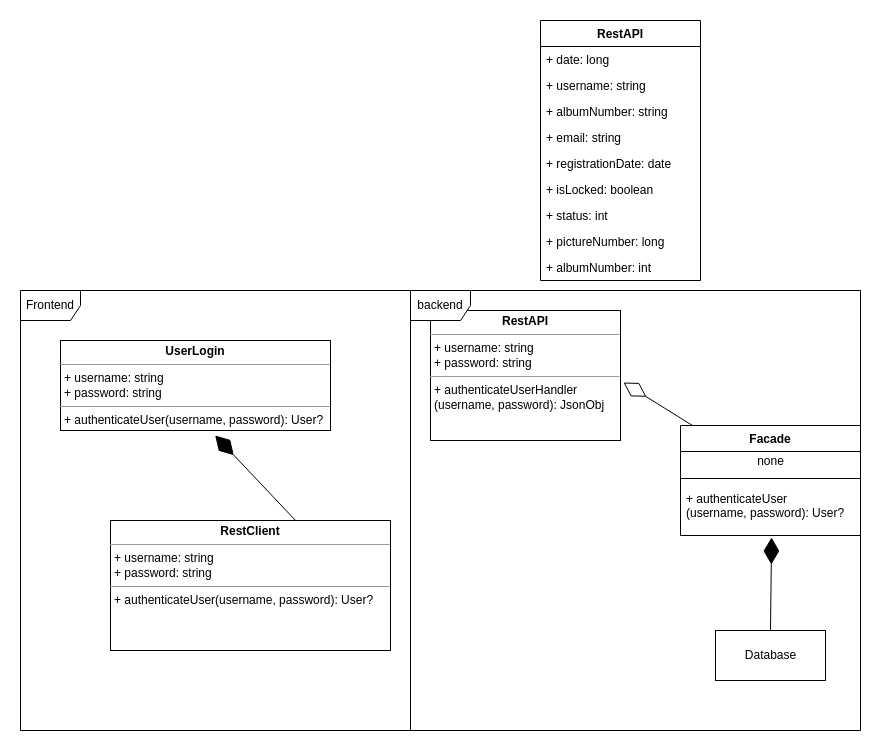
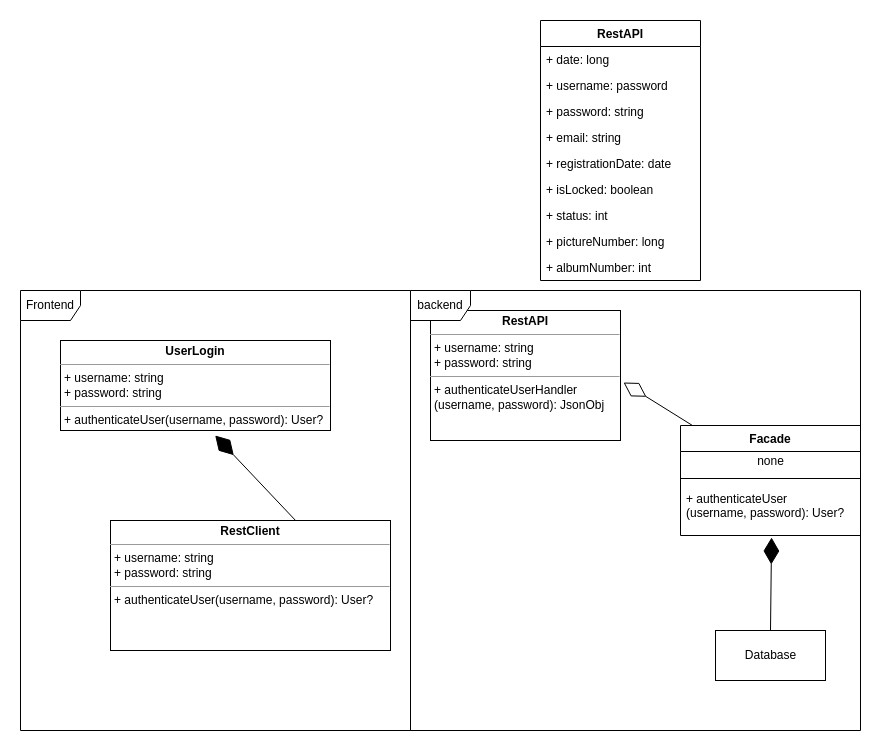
(600, 86) -> (609, 86)
(609, 112) -> (600, 112)
